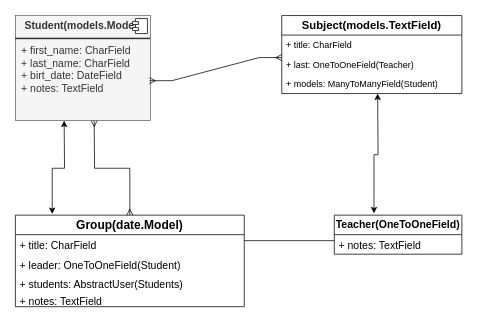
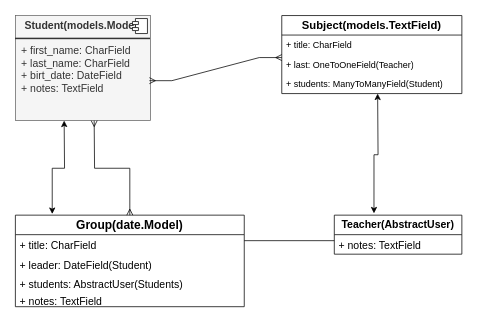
(365, 85) -> (371, 85)
(398, 225) -> (398, 225)
(106, 265) -> (94, 265)
